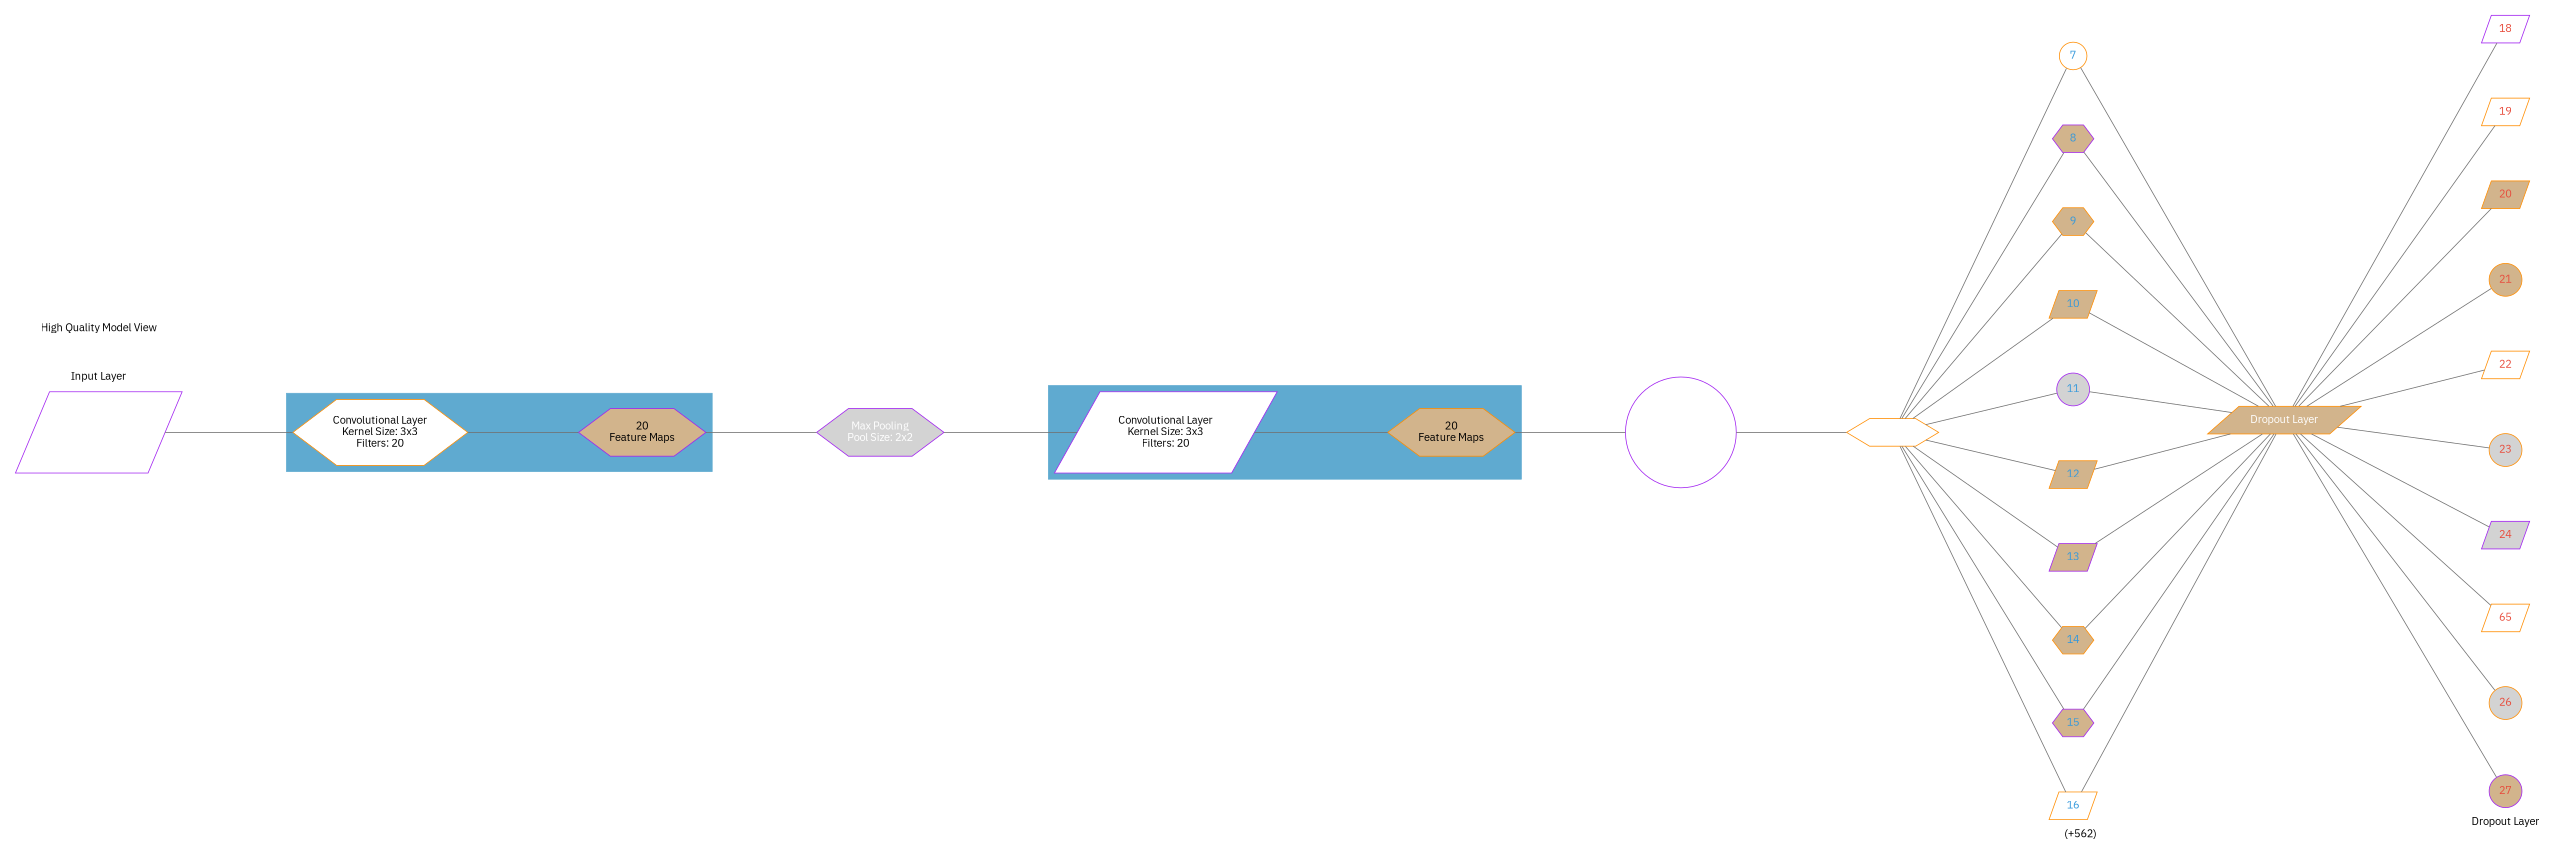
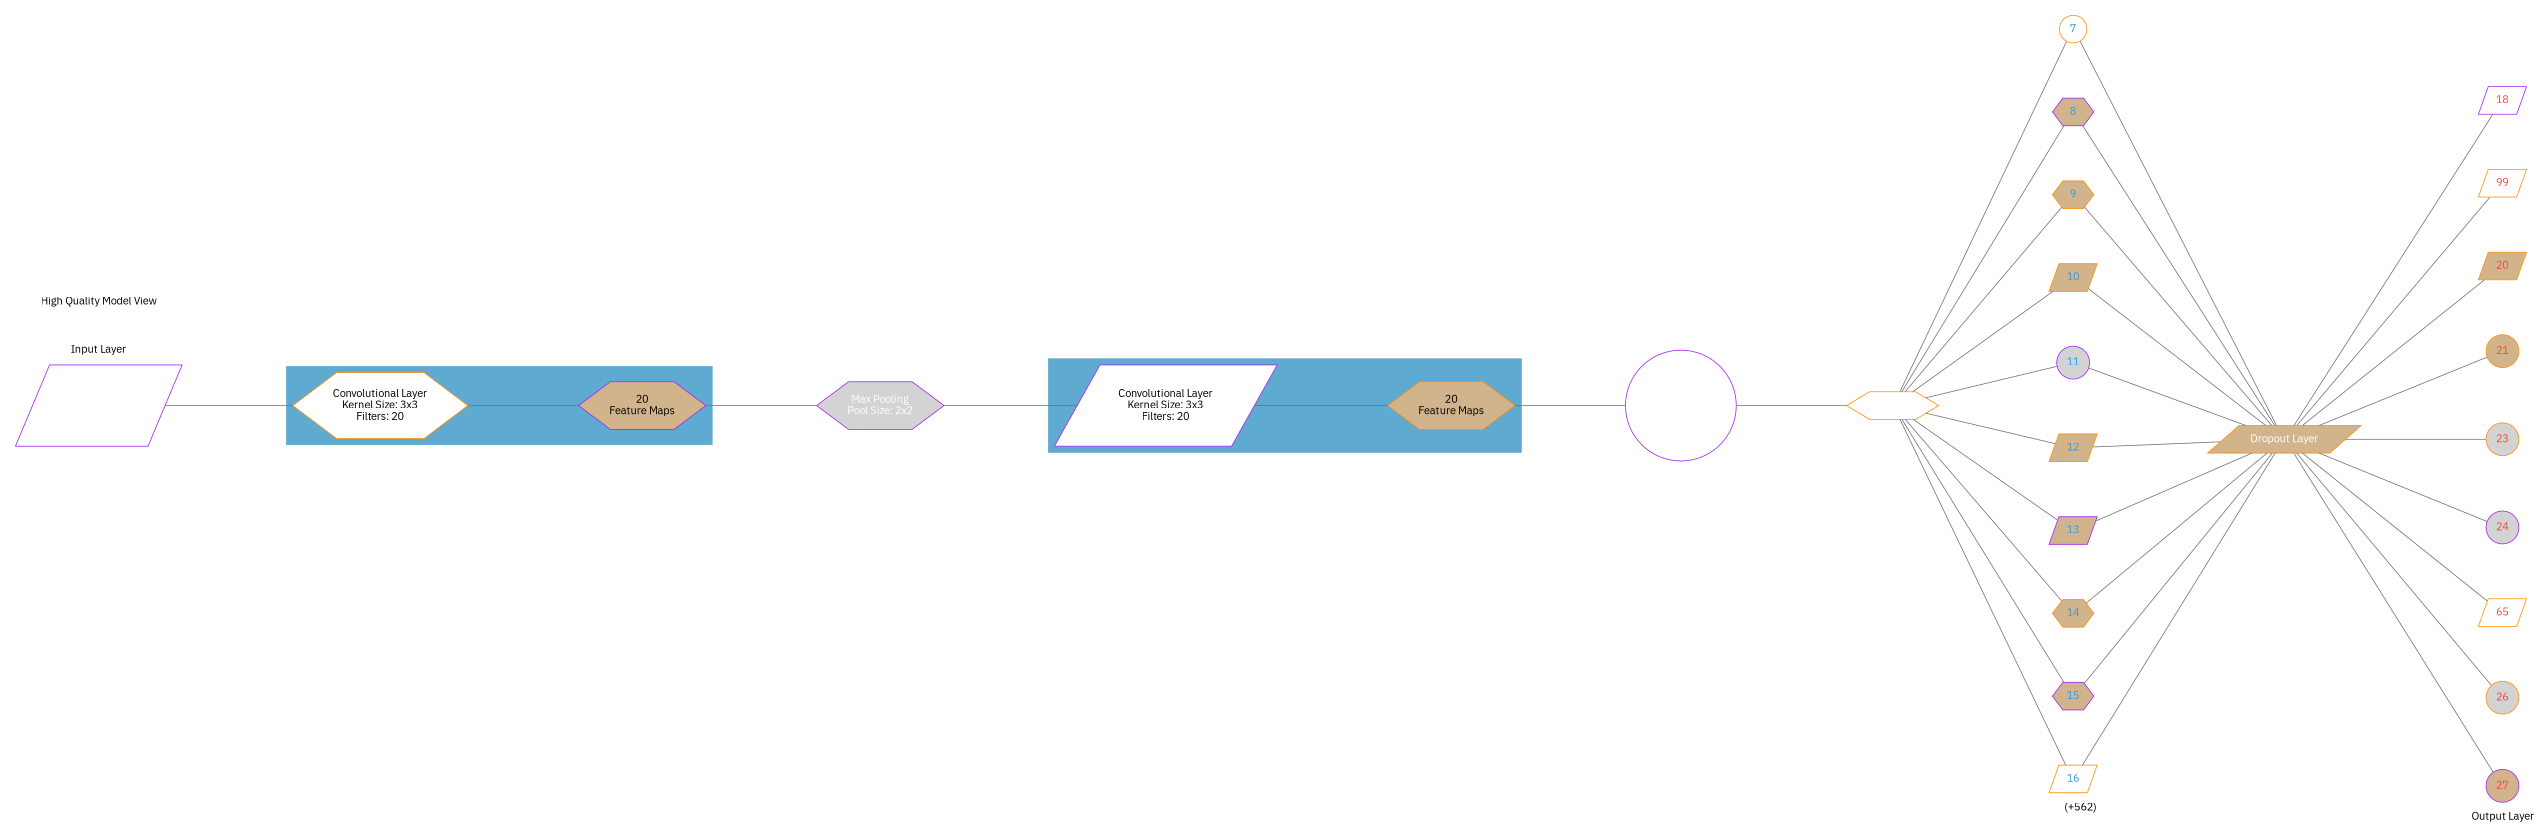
(2506, 112) -> (2502, 183)
(2506, 365) -> none
(2506, 535) -> (2502, 527)
(2506, 822) -> (2503, 817)
